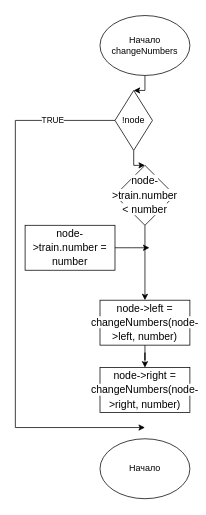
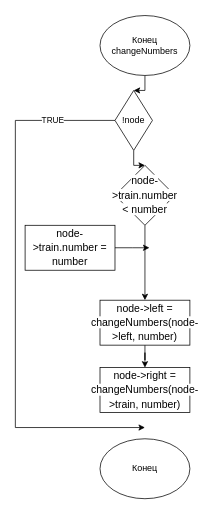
(145, 45) -> (145, 45)
(145, 390) -> (145, 390)
(145, 469) -> (145, 469)
